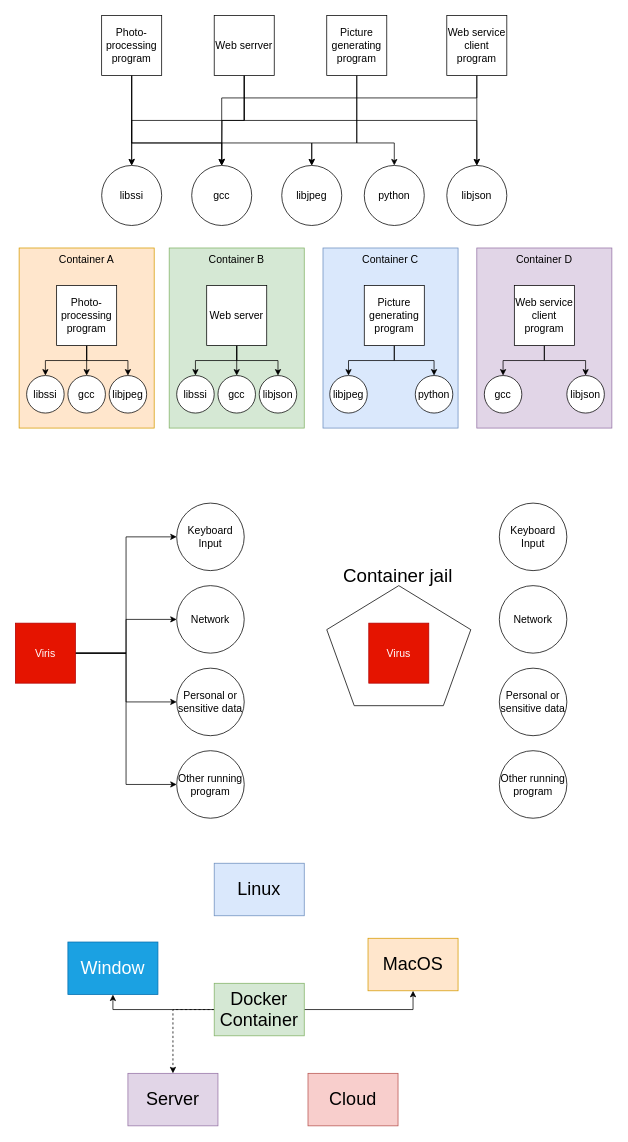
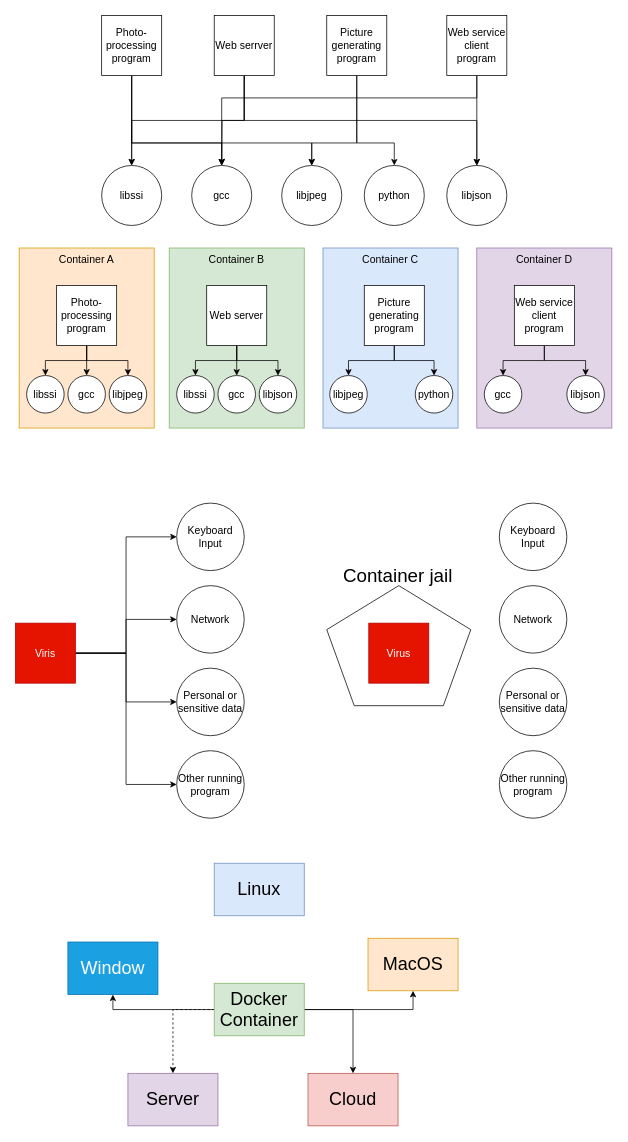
none -> (353, 1066)
